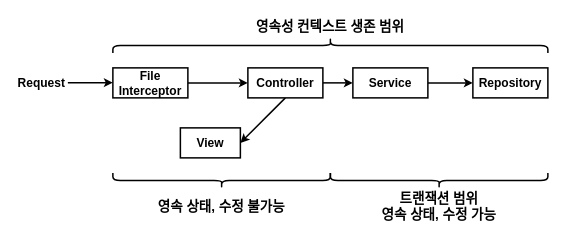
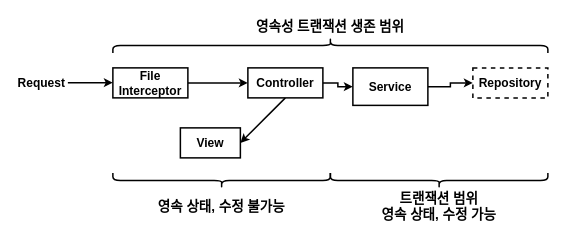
(330, 27) -> (330, 27)
(390, 83) -> (390, 87)
(510, 83) -> (510, 83)
